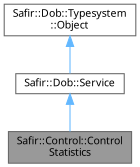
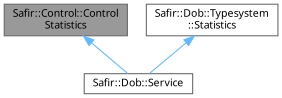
(70, 20) -> (212, 20)
(70, 118) -> (110, 58)
